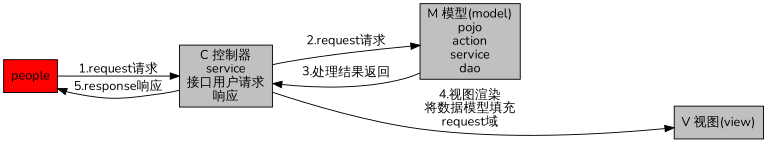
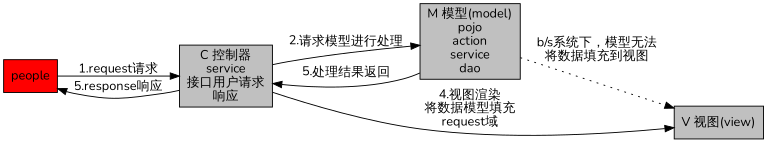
(346, 41) -> (346, 41)
(346, 72) -> (346, 72)
none -> (593, 81)
